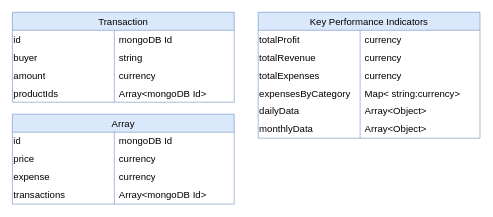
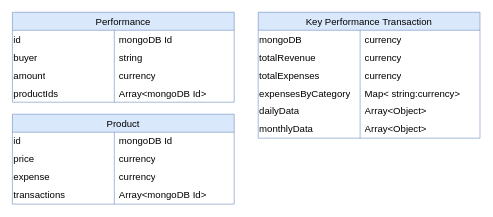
(123, 22) -> (123, 22)
(369, 22) -> (369, 22)
(287, 39) -> (278, 39)
(123, 124) -> (123, 124)
